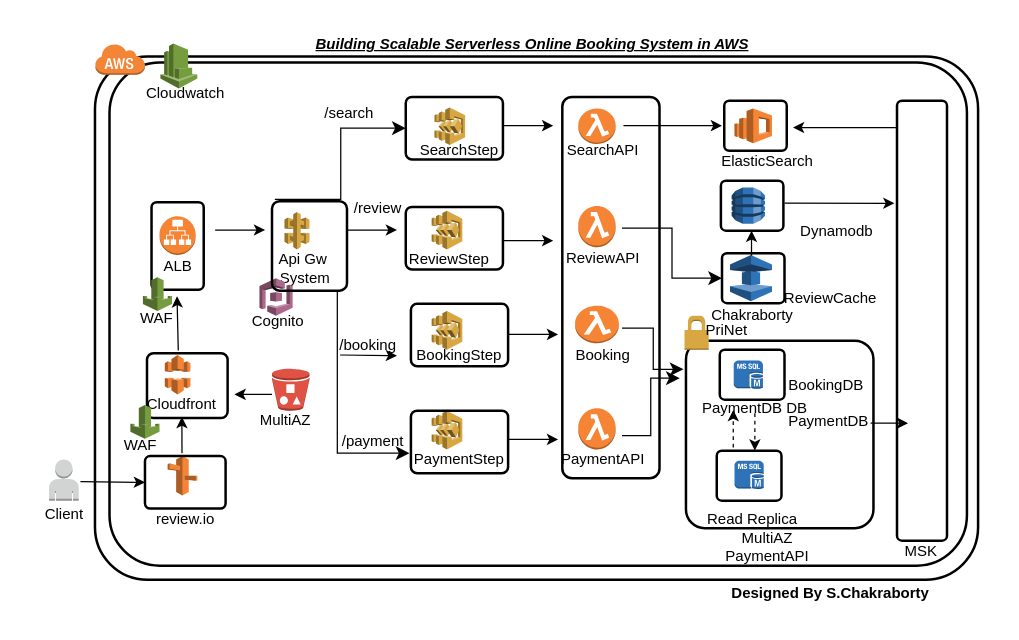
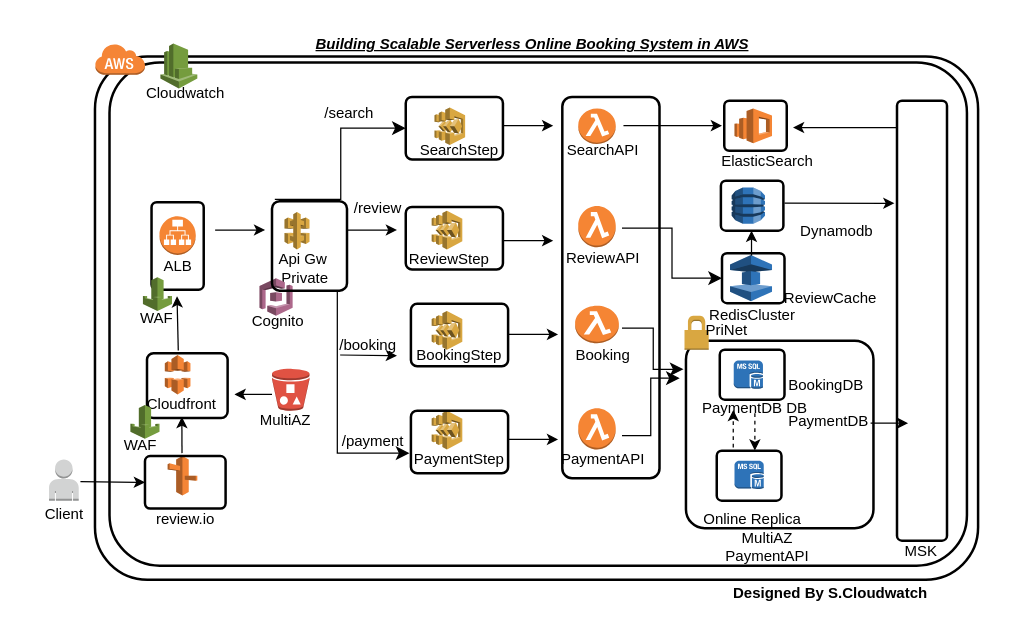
(303, 268) -> (303, 268)
(753, 316) -> (753, 316)
(753, 519) -> (753, 519)
(831, 593) -> (831, 593)
